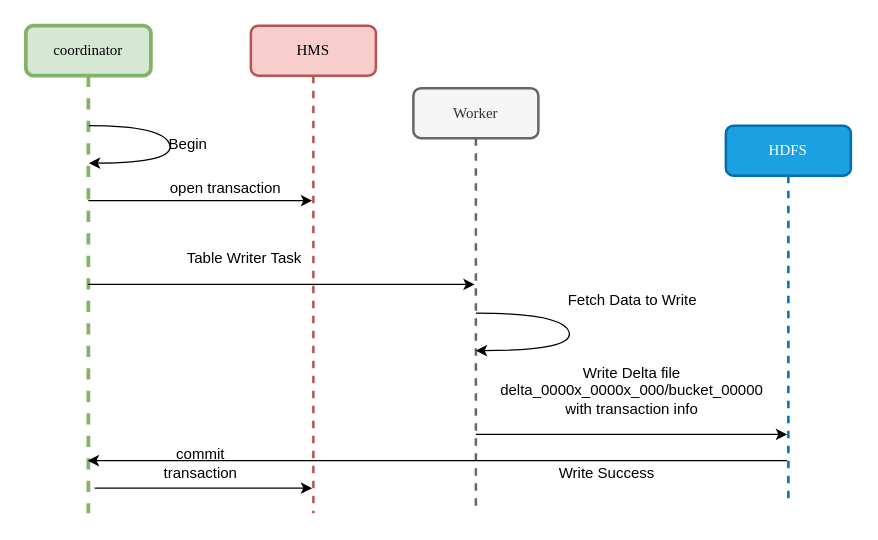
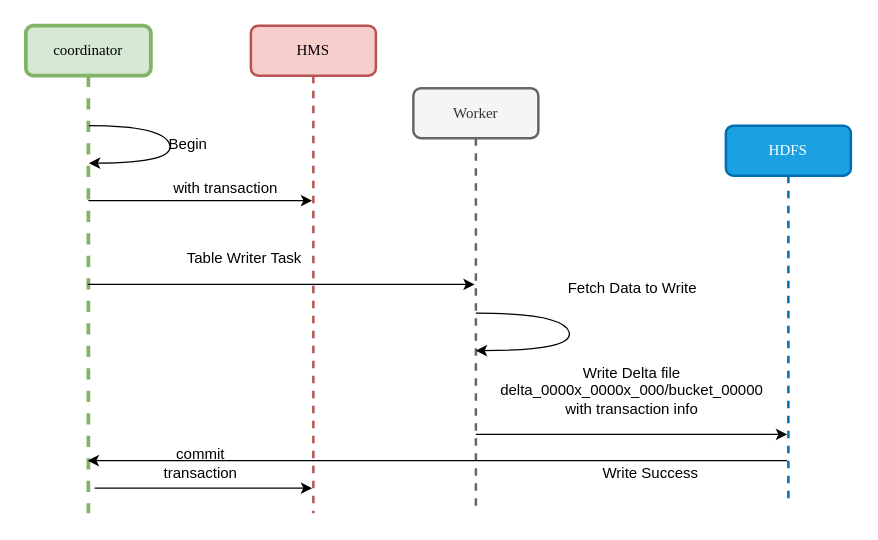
(226, 188) -> (226, 188)
(632, 301) -> (632, 288)
(607, 473) -> (651, 473)
